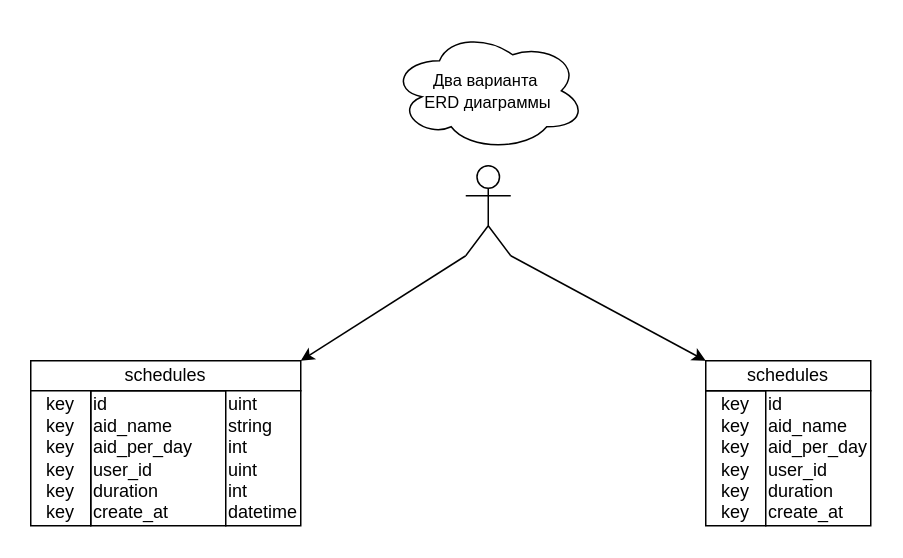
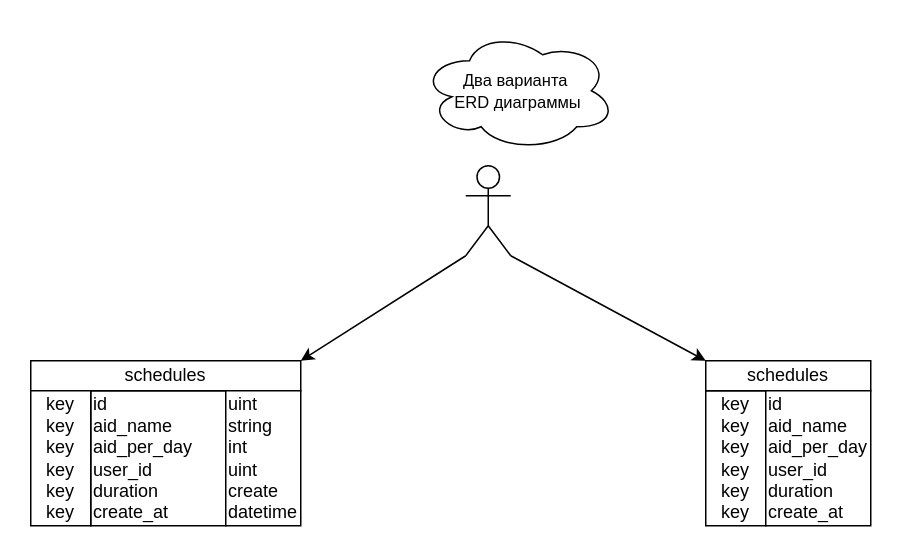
(488, 91) -> (518, 91)
(265, 458) -> (265, 458)
